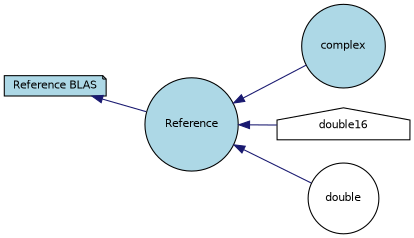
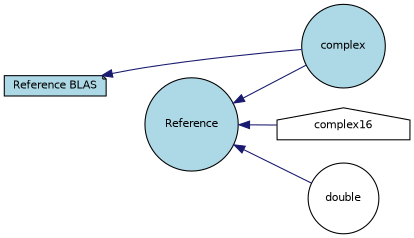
(124, 105) -> (206, 59)
(343, 126) -> (343, 126)
